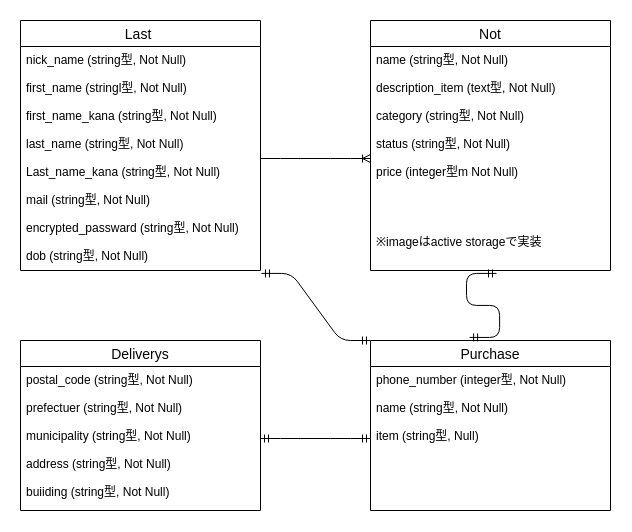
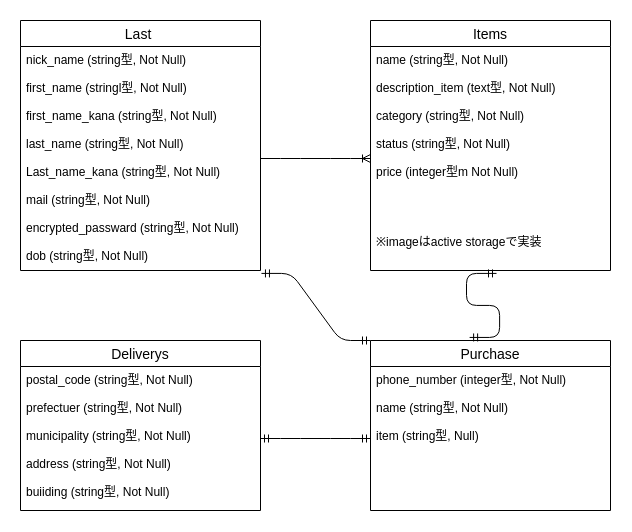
(490, 34) -> (490, 34)
